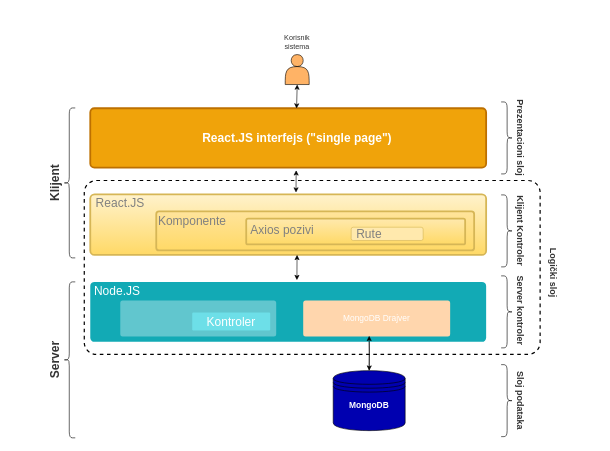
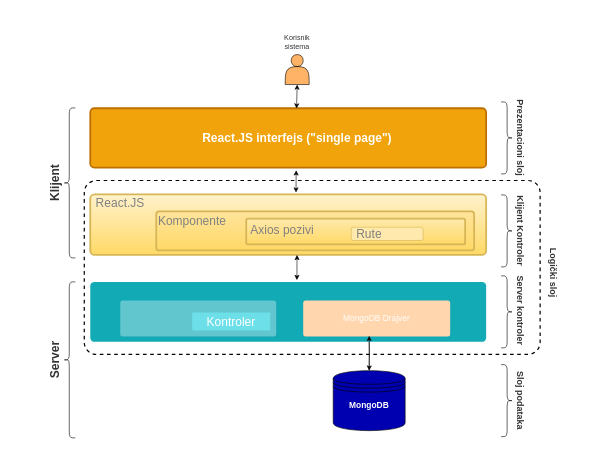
(117, 291) -> none
